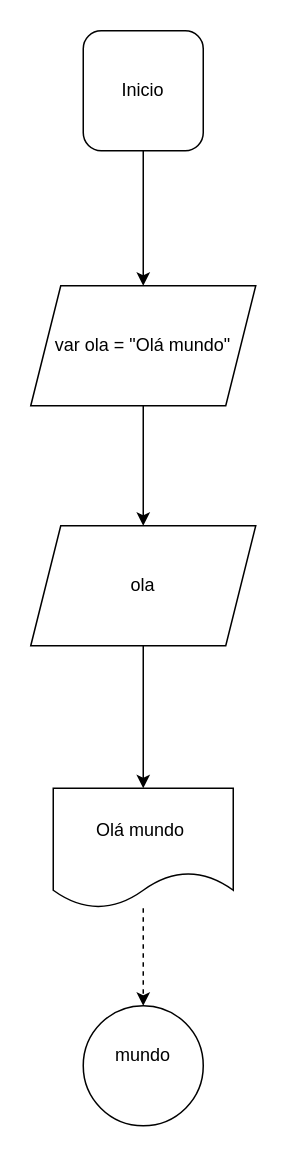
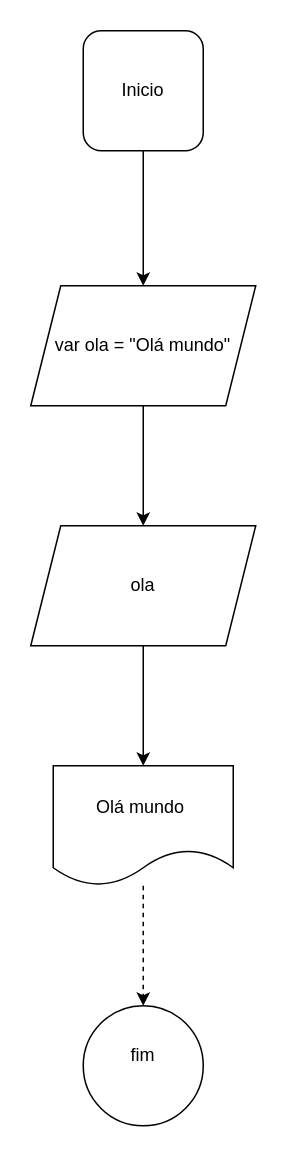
(143, 848) -> (143, 826)
(143, 1066) -> (143, 1066)
